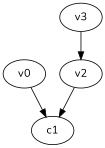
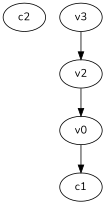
none -> (24, 17)
(69, 99) -> (81, 98)
